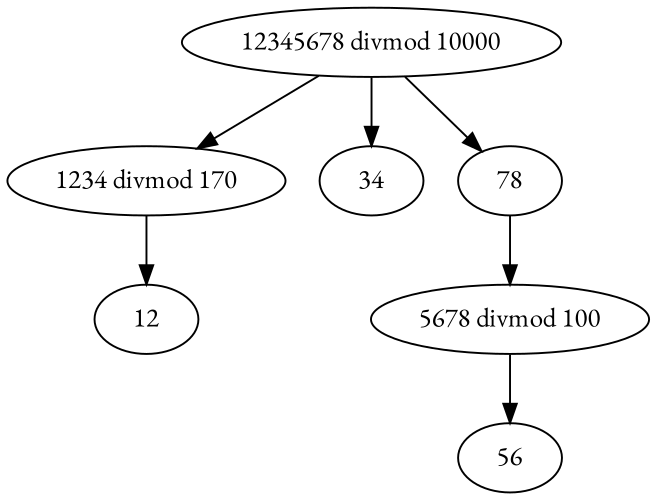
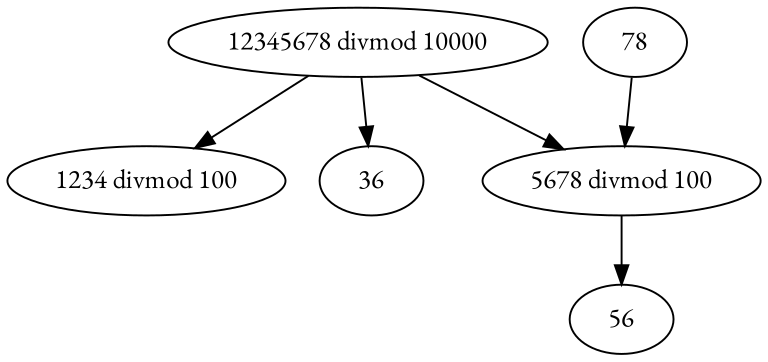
(436, 107) -> (483, 108)
(146, 181) -> (146, 181)
(372, 181) -> (372, 181)
(146, 319) -> none
